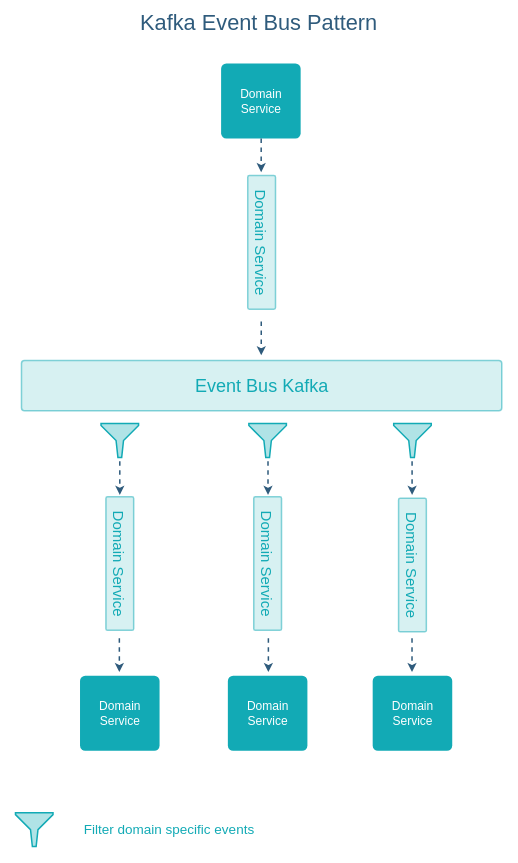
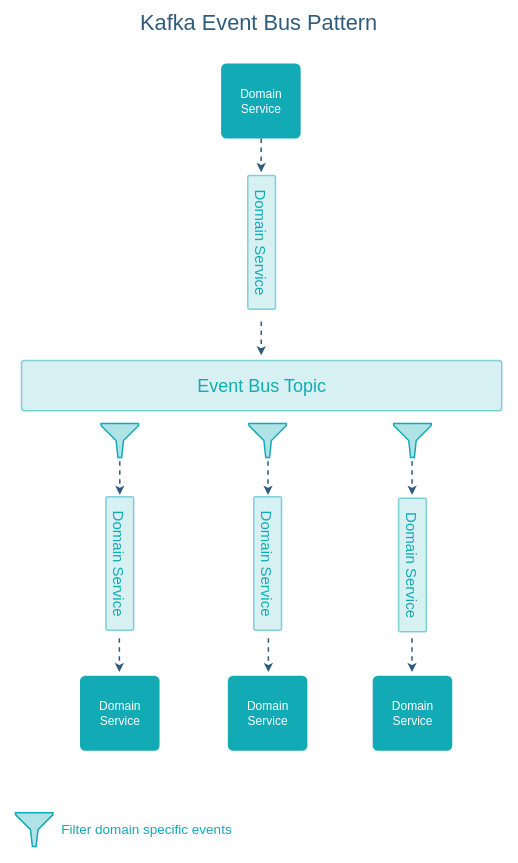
(262, 386) -> (262, 386)
(169, 829) -> (147, 829)
